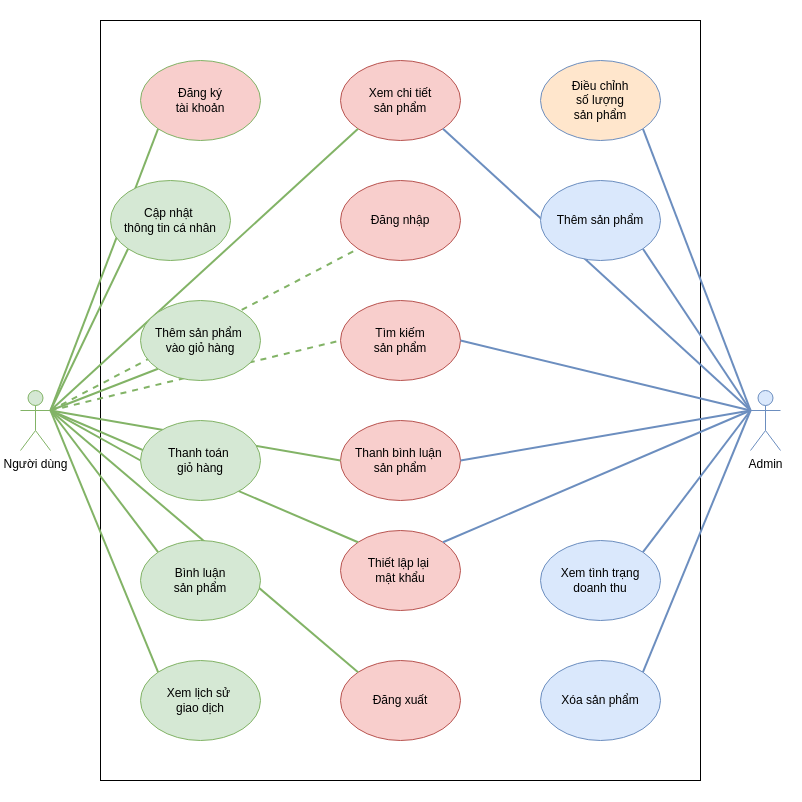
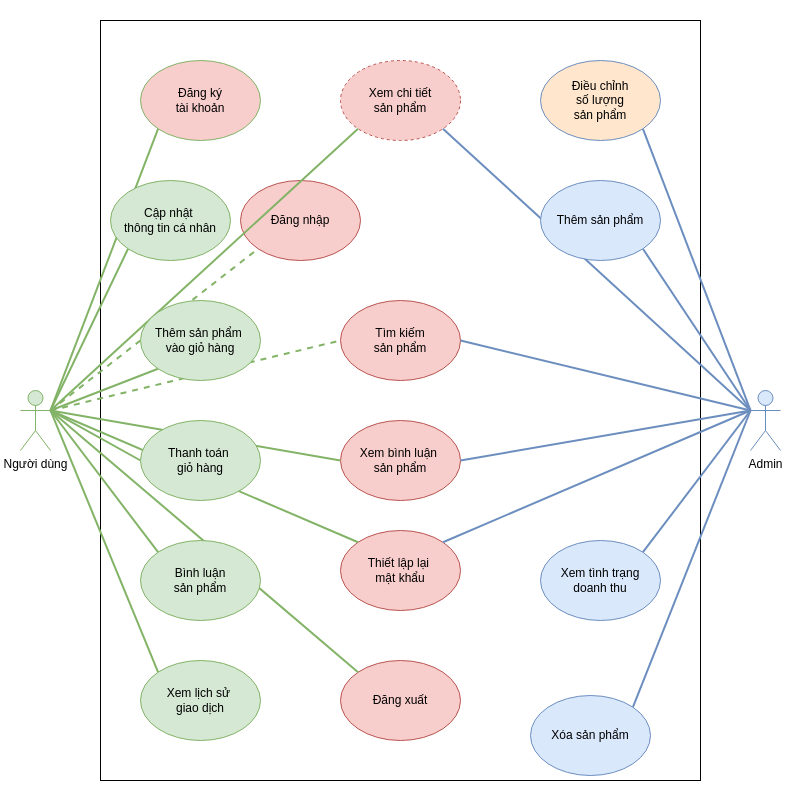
(401, 101) -> (401, 101)
(401, 221) -> (301, 221)
(401, 461) -> (401, 461)
(601, 701) -> (591, 736)
